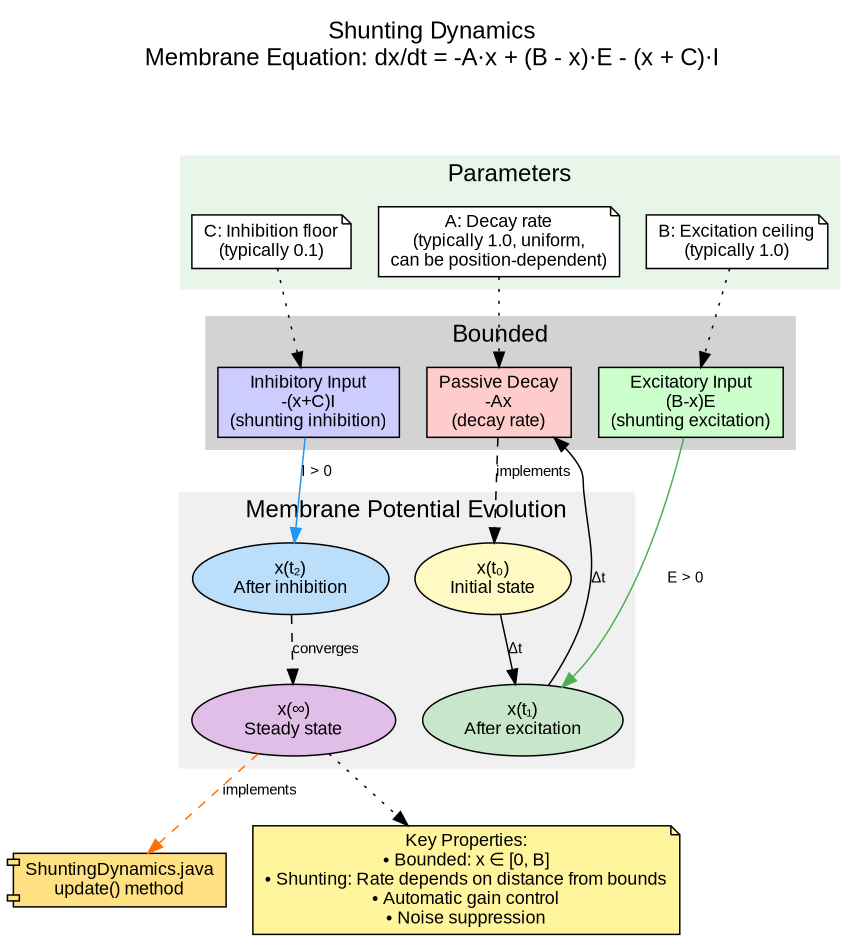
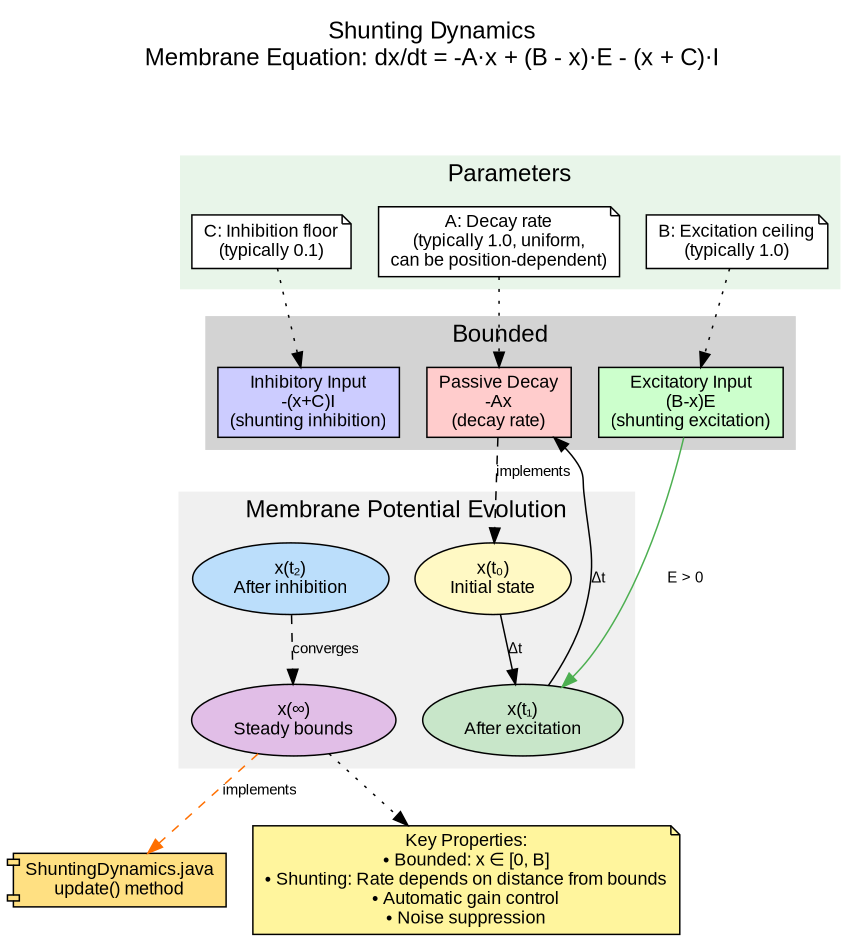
(301, 483) -> none
(294, 720) -> (294, 720)
